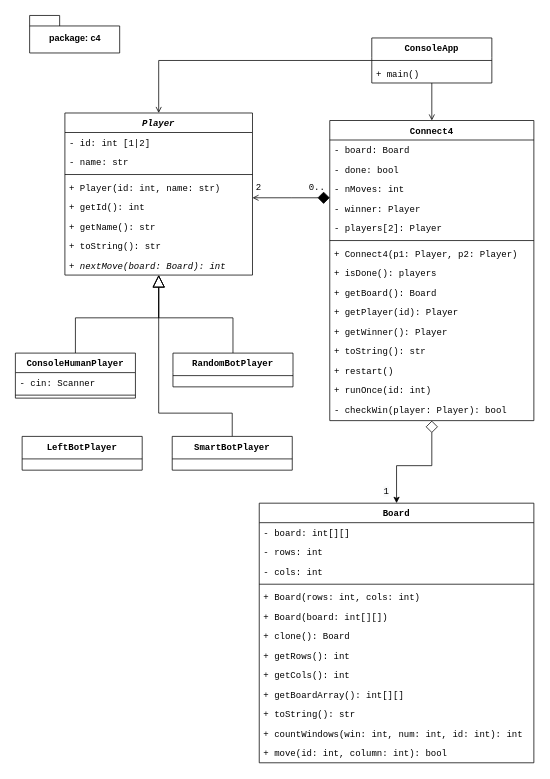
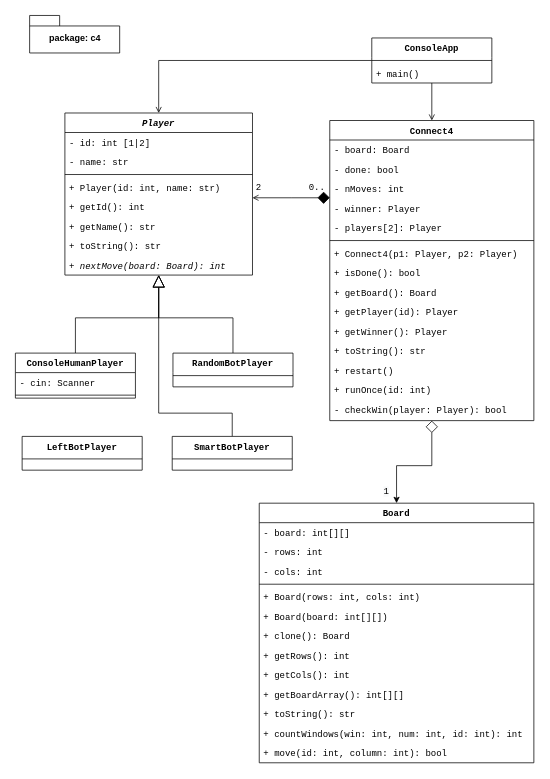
(376, 273) -> (368, 273)
